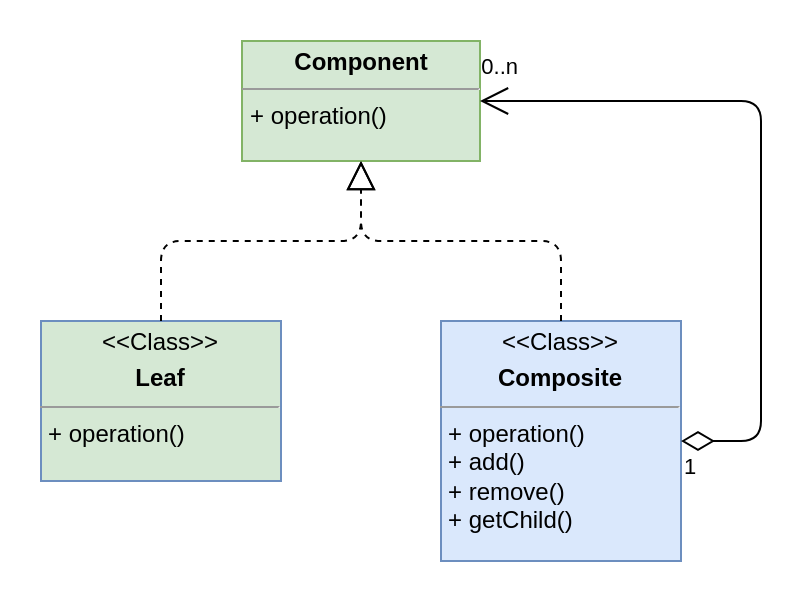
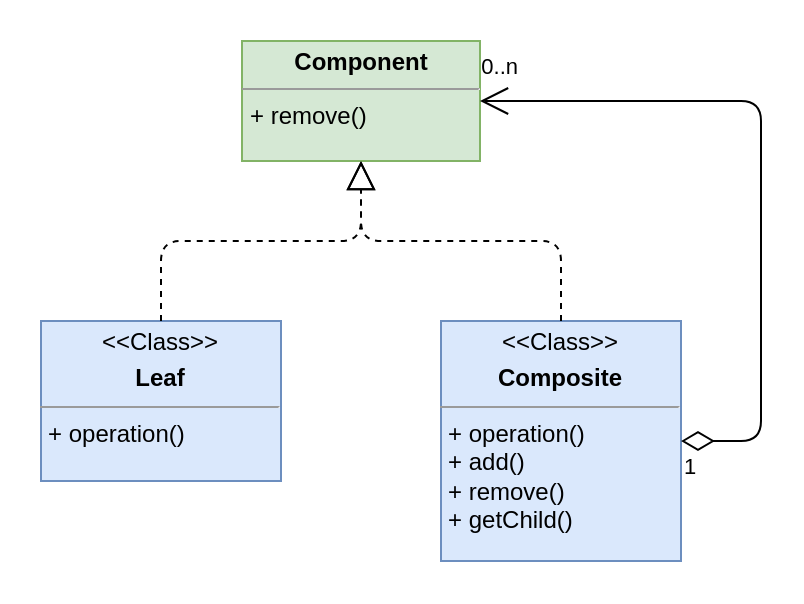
(324, 70) -> (307, 70)
(161, 401) -> (161, 401)
